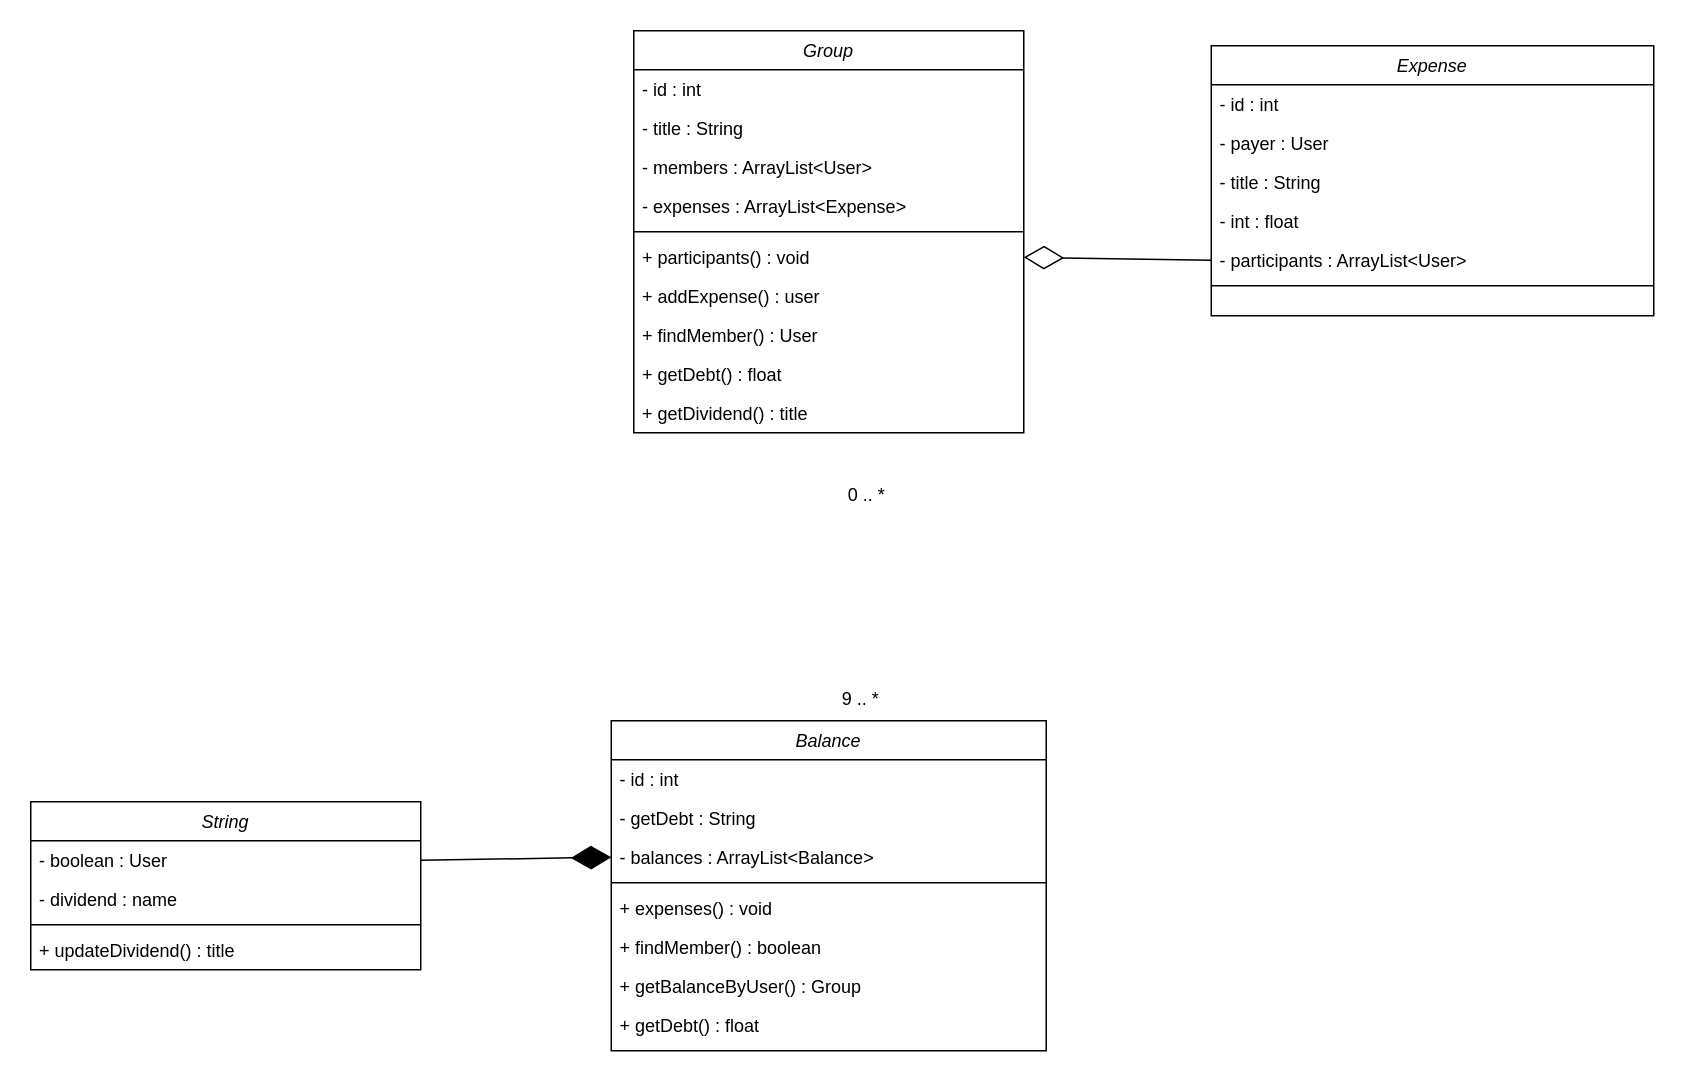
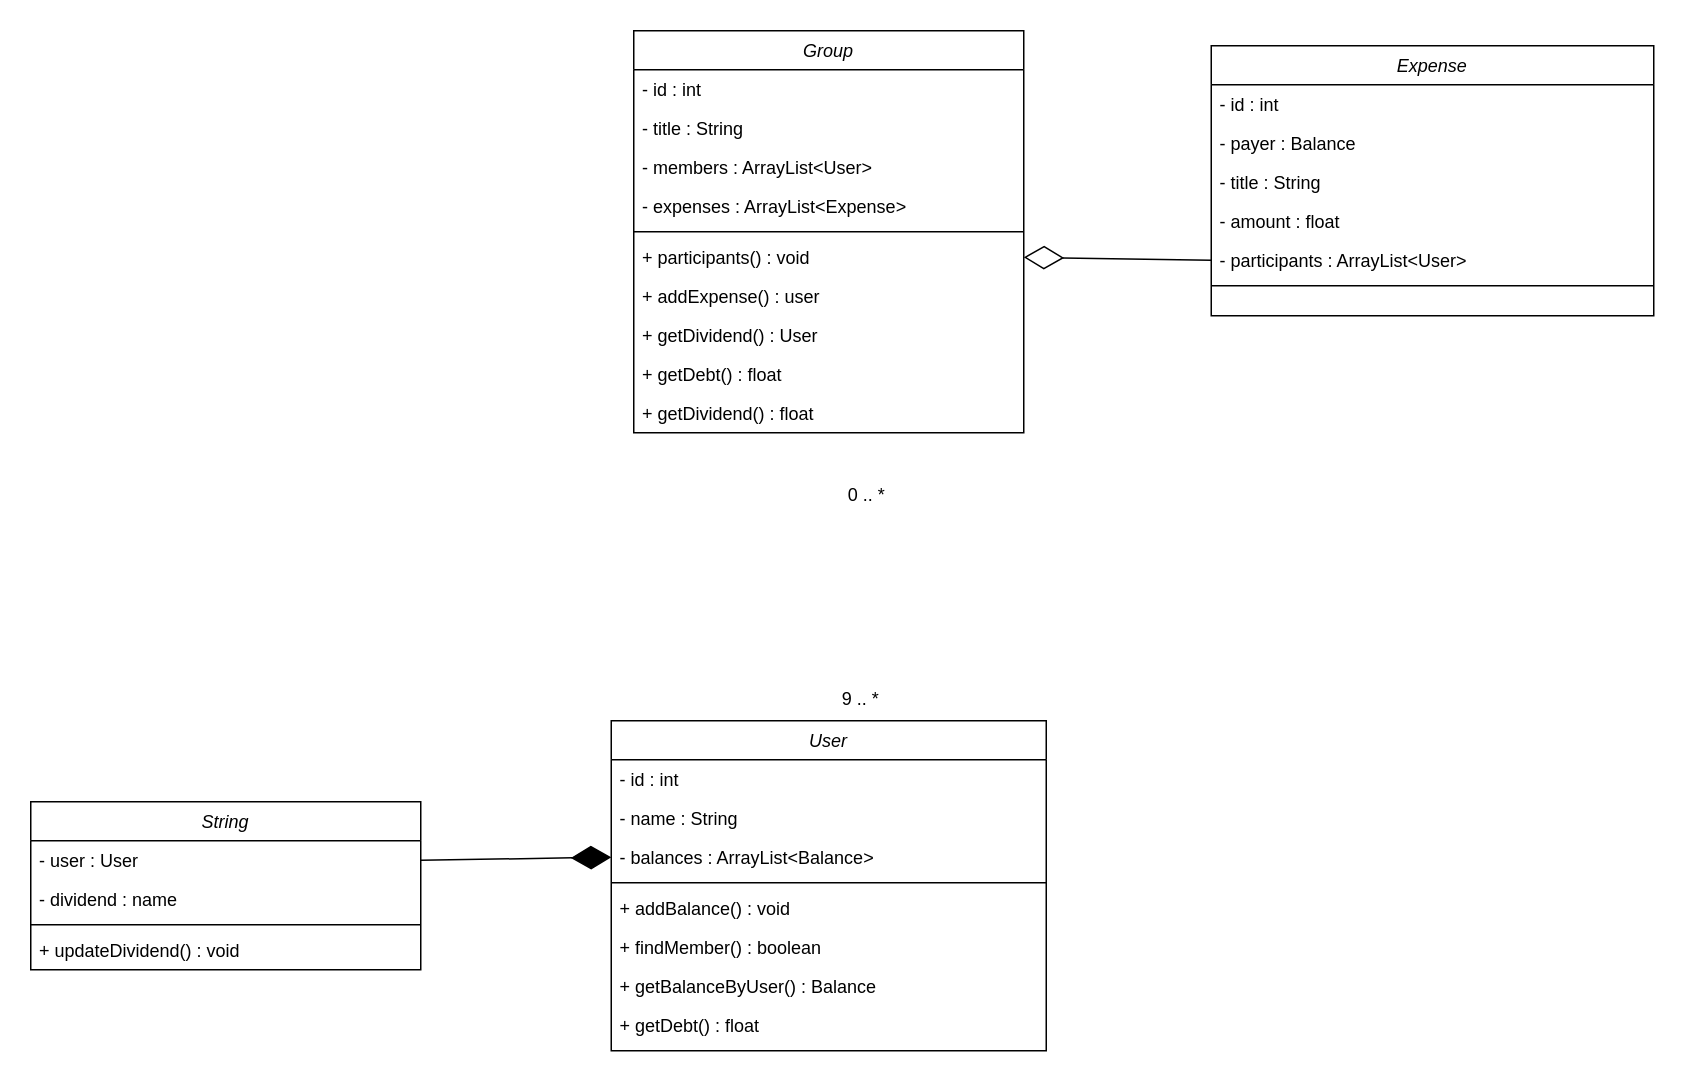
(1281, 144) -> (1293, 144)
(1271, 222) -> (1288, 222)
(736, 336) -> (739, 336)
(739, 414) -> (742, 414)
(828, 741) -> (828, 741)
(699, 819) -> (683, 819)
(108, 861) -> (95, 861)
(704, 909) -> (711, 909)
(151, 951) -> (149, 951)
(749, 987) -> (757, 987)
